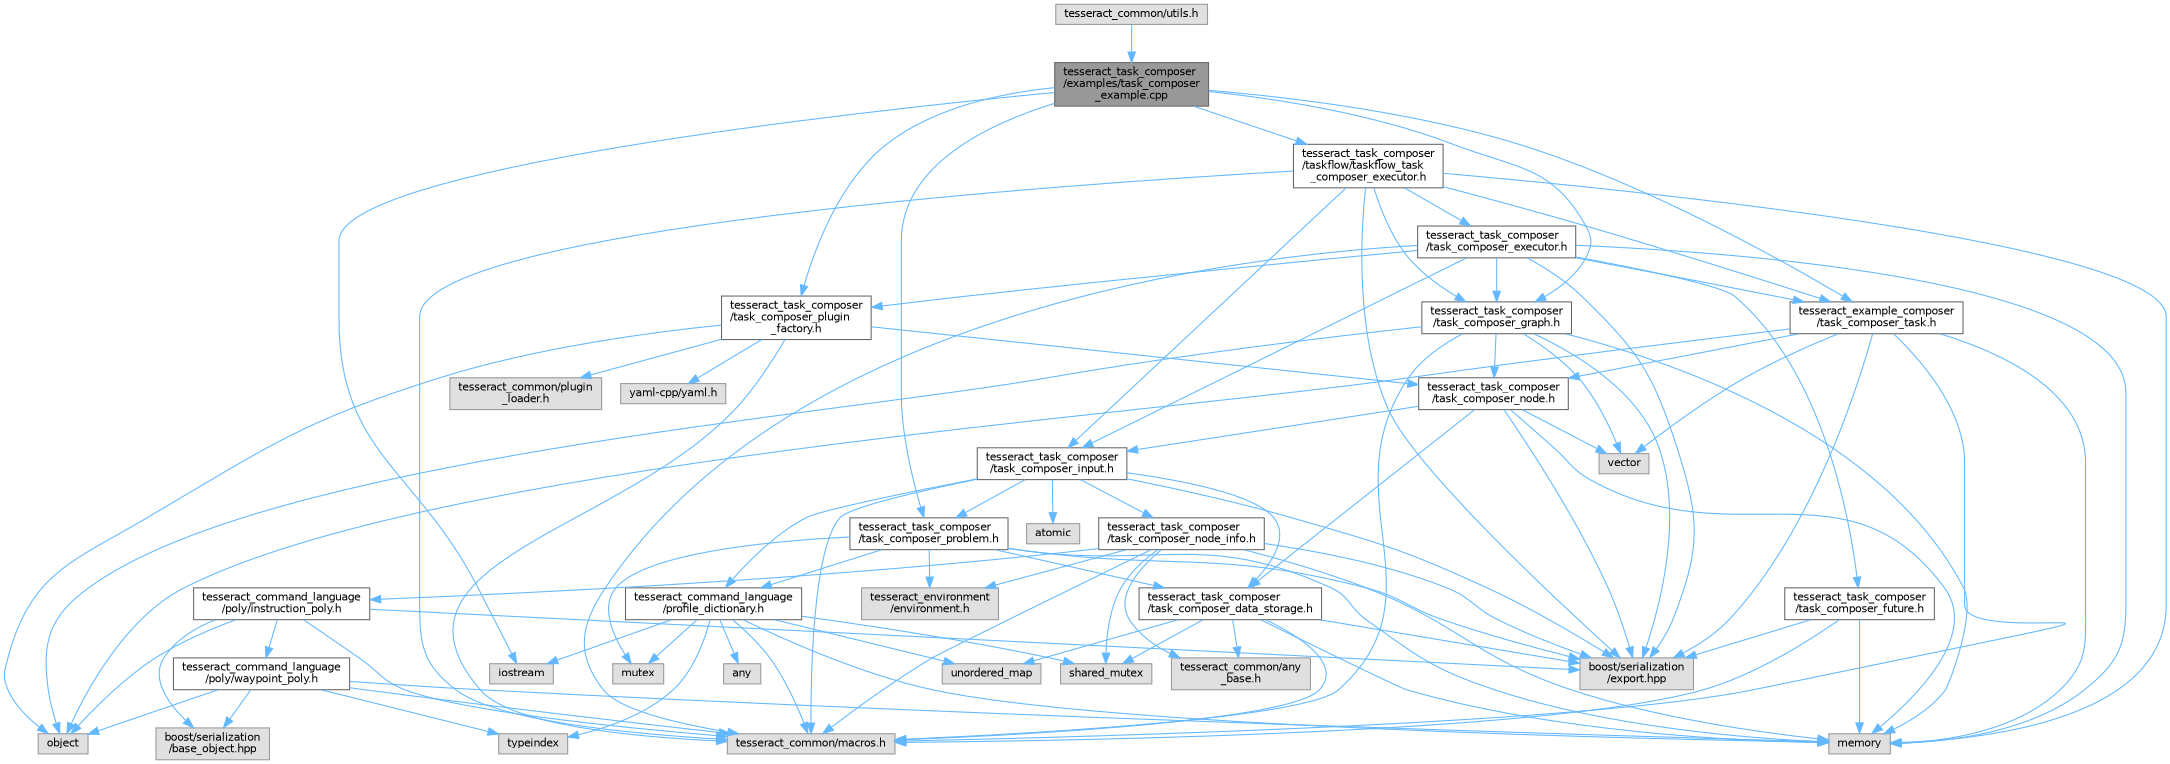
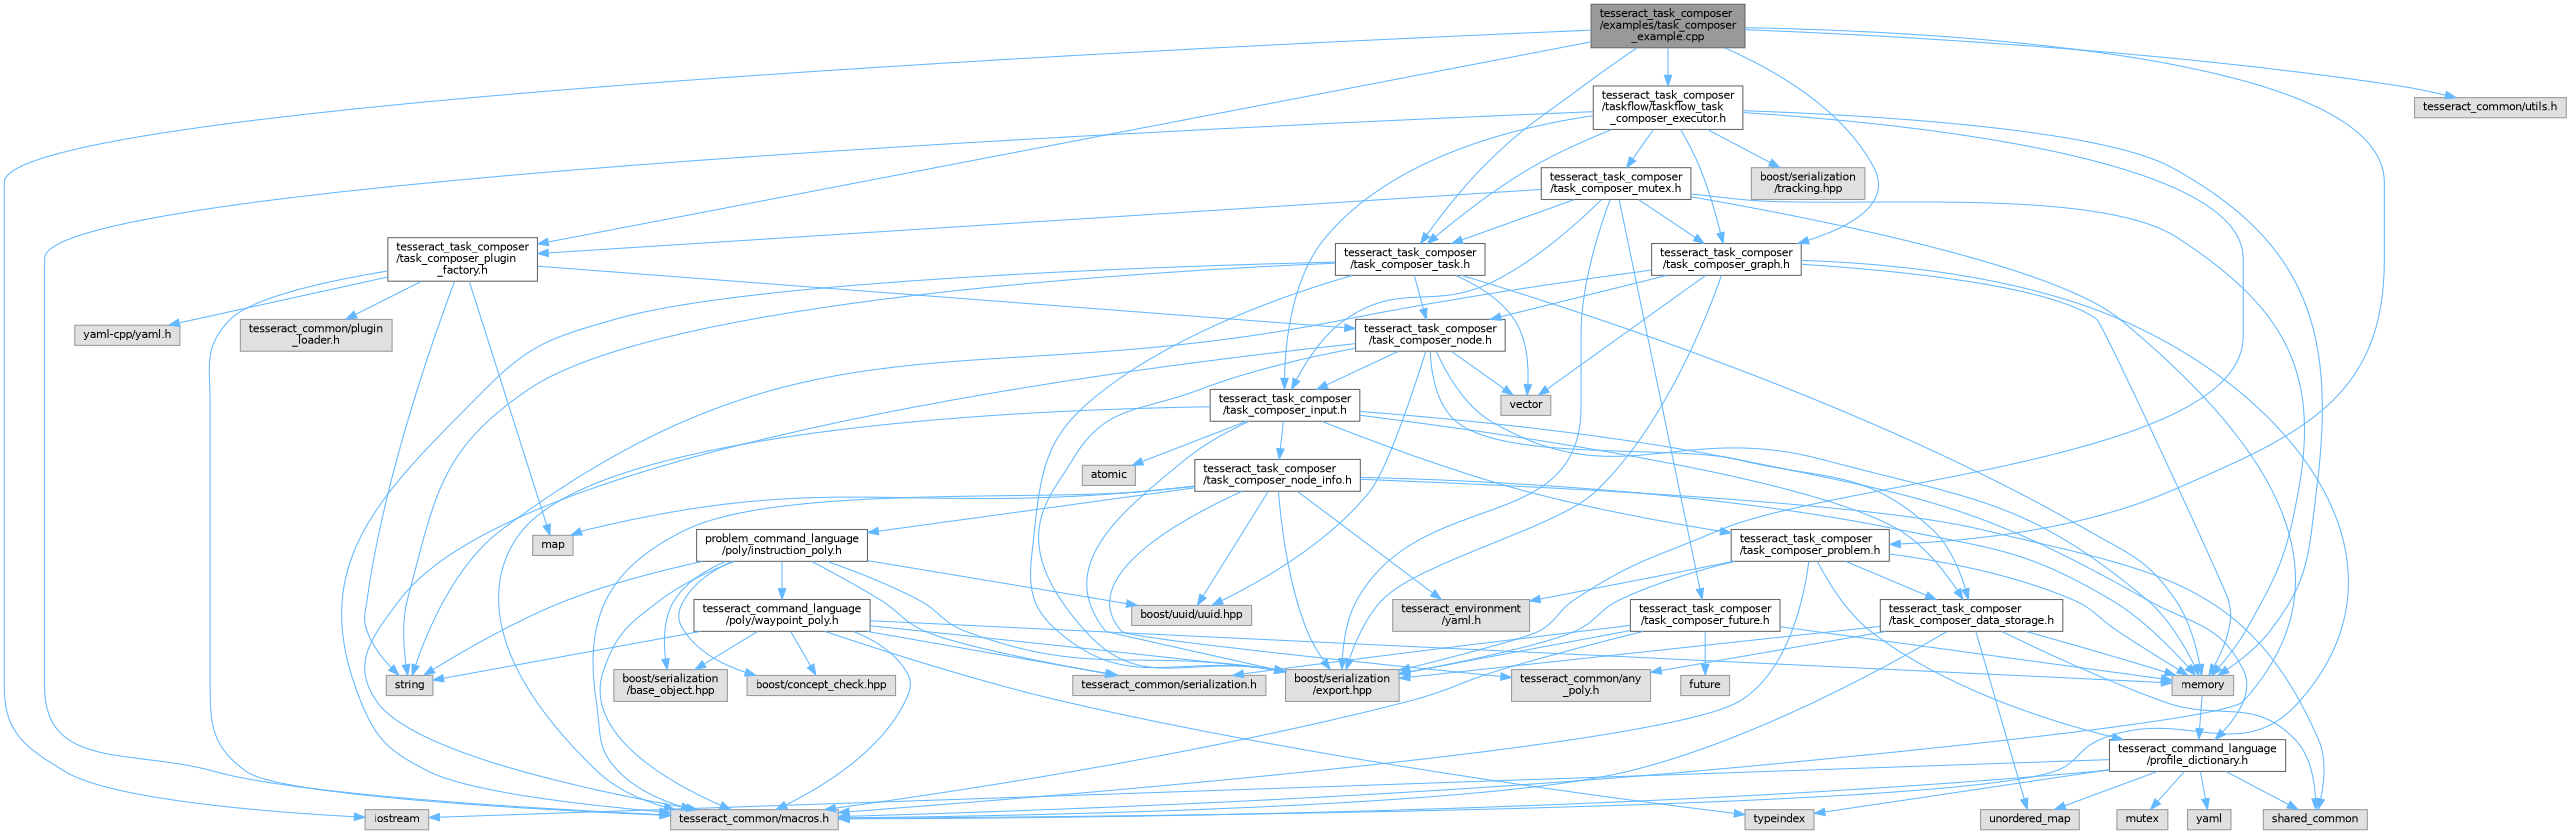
(1132, 38) -> (2167, 58)
none -> (1808, 184)
(1497, 242) -> (1616, 184)
(1877, 318) -> (1410, 259)
none -> (476, 540)
none -> (553, 545)
(694, 555) -> (1350, 767)
(282, 604) -> (782, 545)
(930, 604) -> (1461, 615)
none -> (1192, 615)
none -> (1062, 646)
(742, 674) -> (2209, 820)
(1106, 674) -> (2315, 820)
(1241, 674) -> (1581, 685)
none -> (821, 685)
none -> (1169, 685)
none -> (1705, 685)
(1083, 710) -> (2200, 720)
(63, 744) -> (410, 685)
